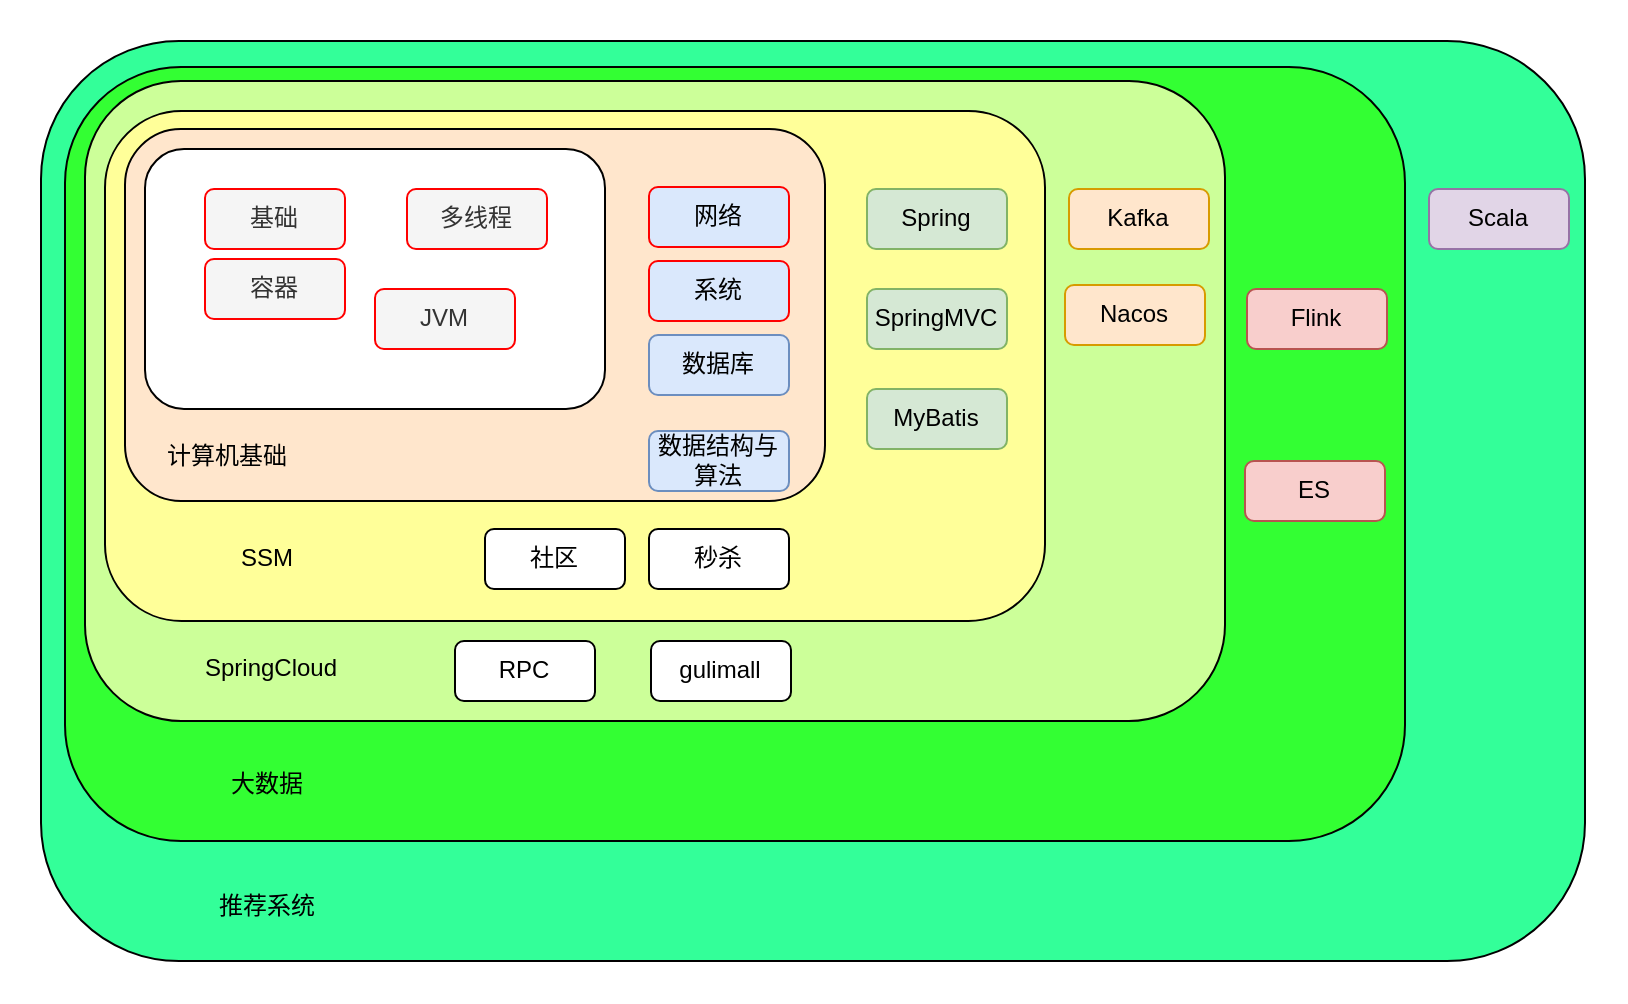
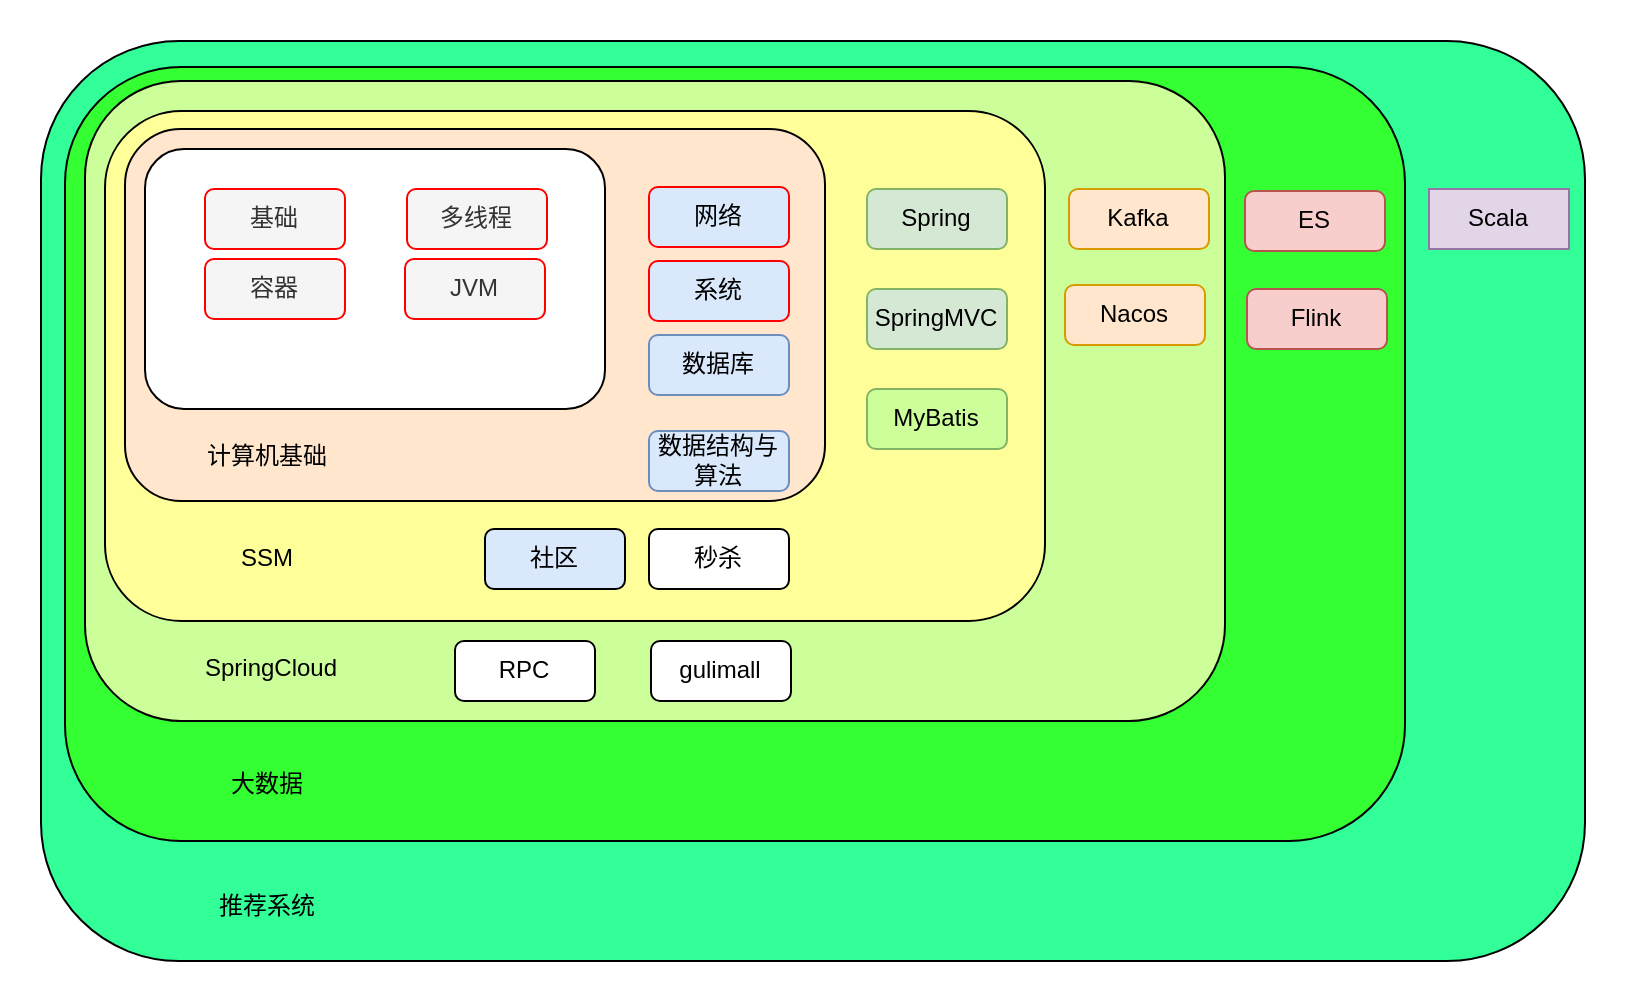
(1499, 219) -> (1499, 219)
(445, 319) -> (475, 289)
(937, 419) -> (937, 419)
(228, 457) -> (268, 457)
(1315, 491) -> (1315, 221)
(555, 559) -> (555, 559)
